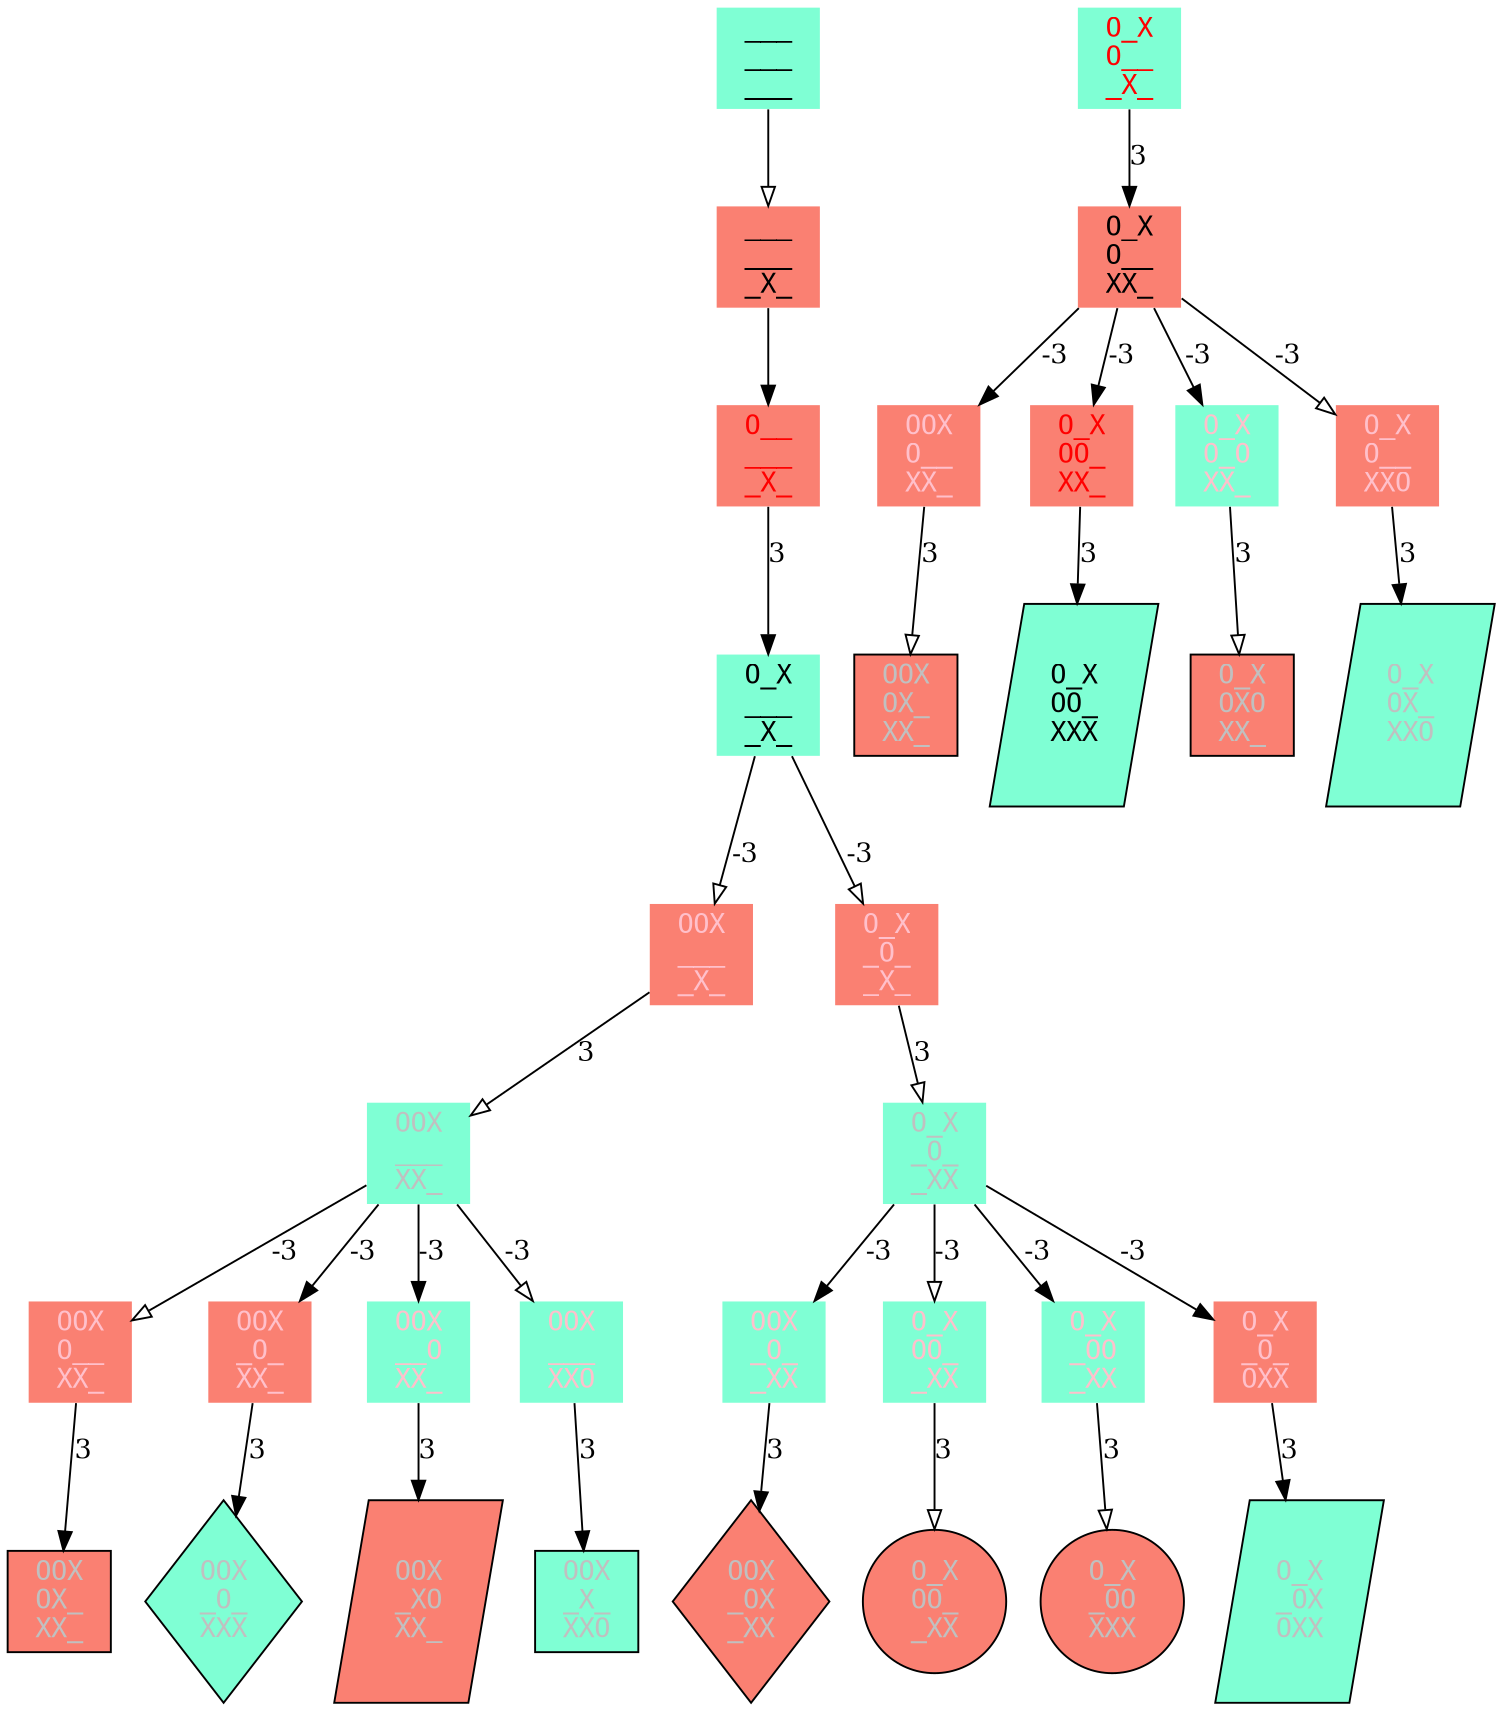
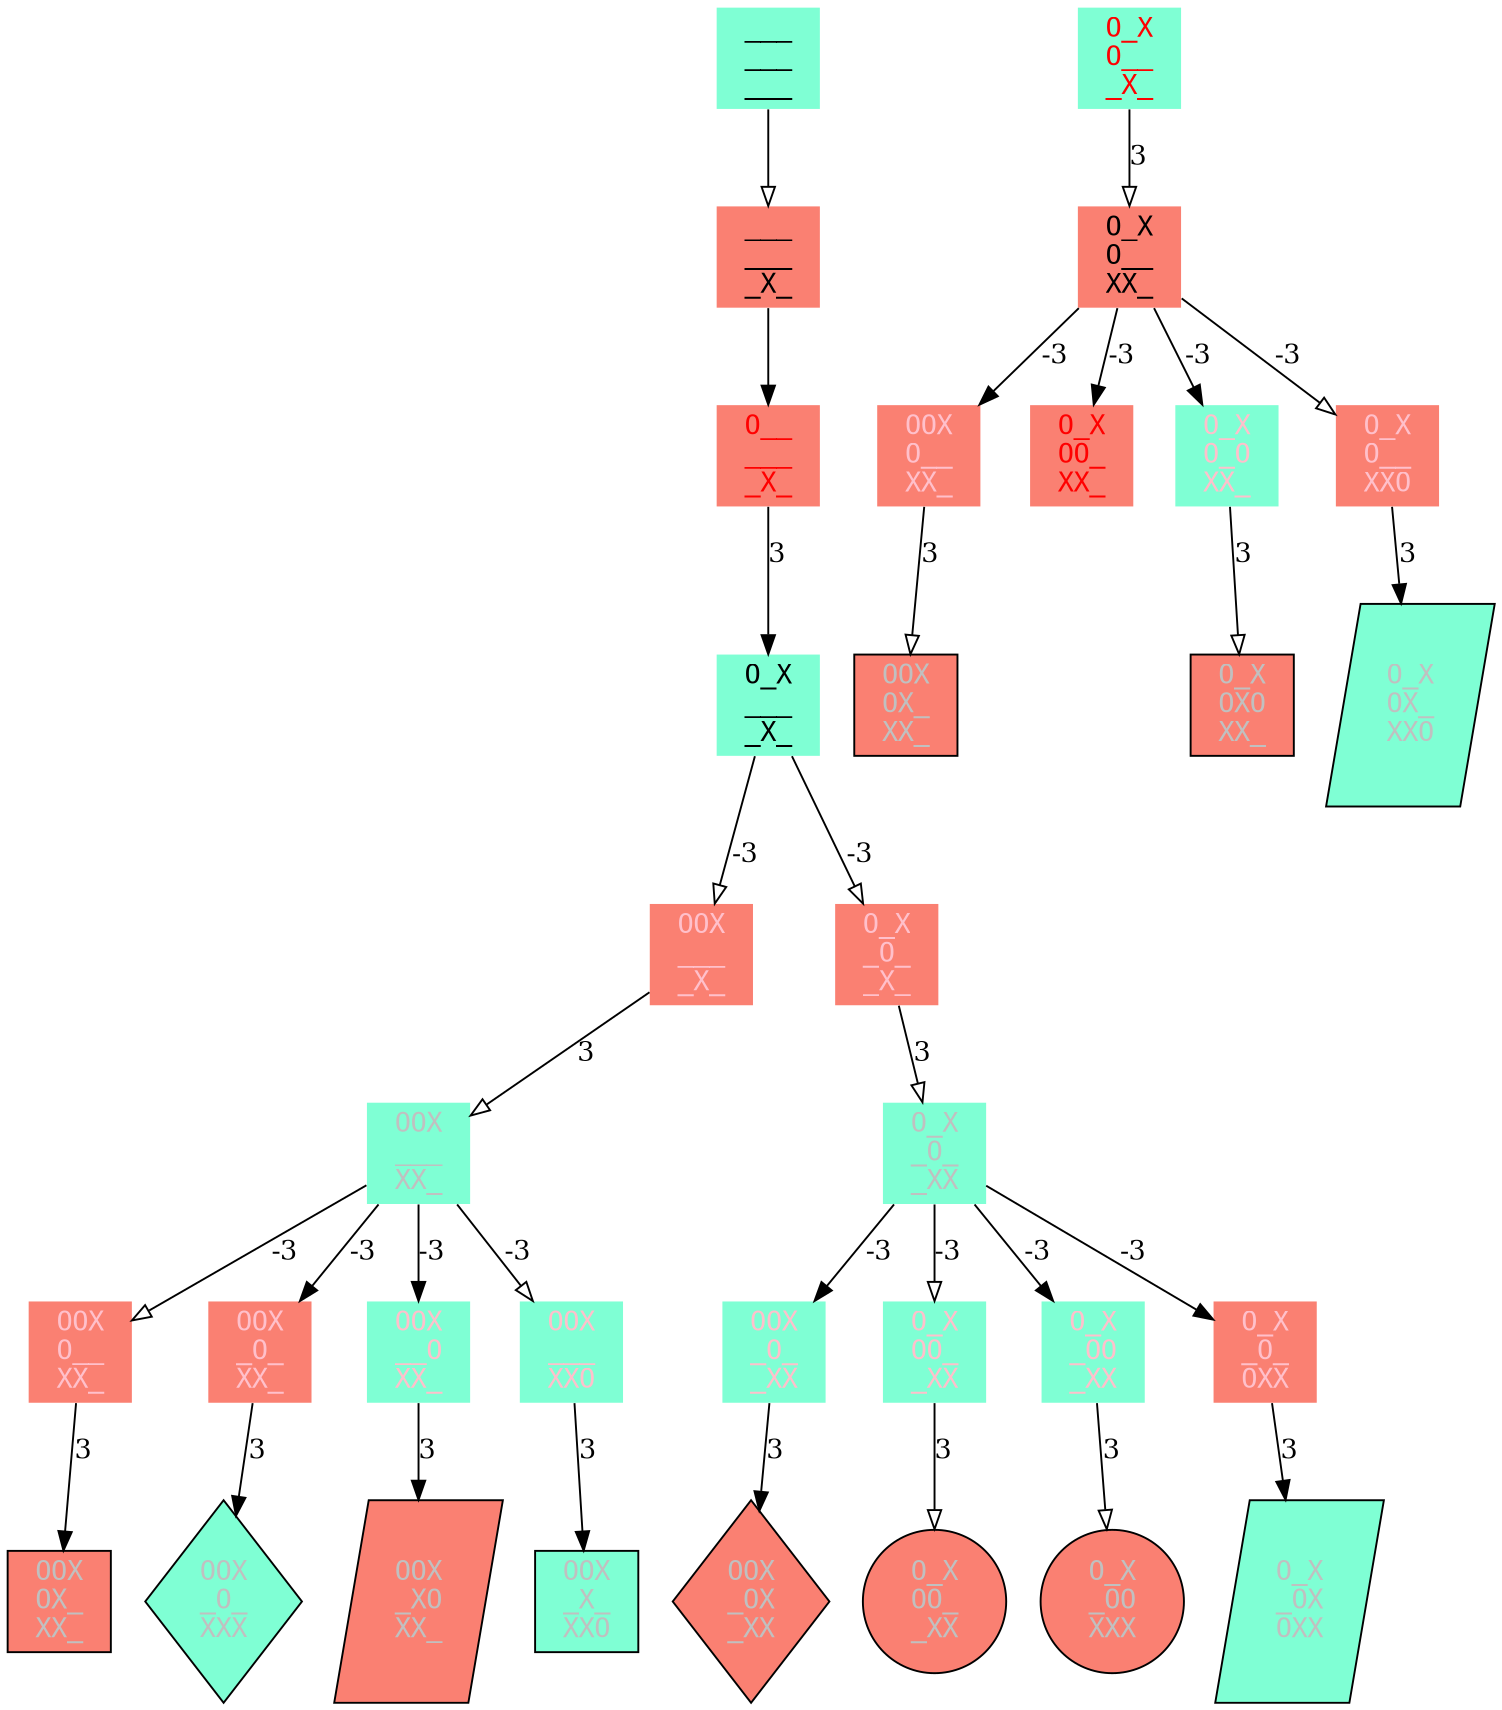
(1129, 148) -> (1129, 148)
(1074, 705) -> none
